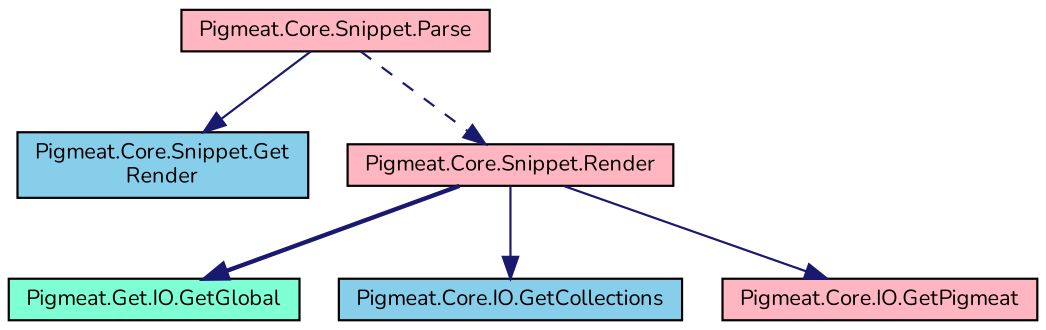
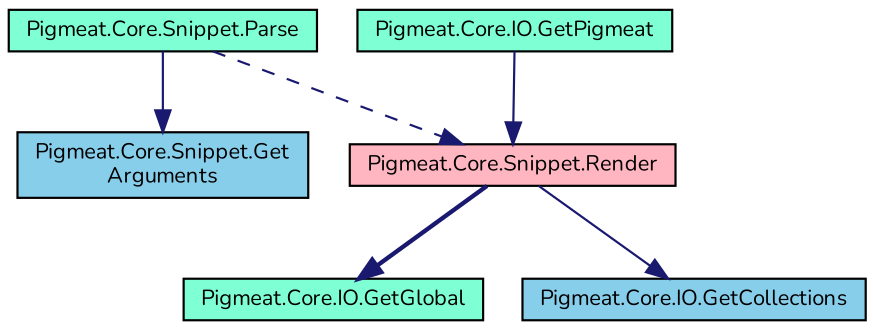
(336, 31) -> (163, 31)
(163, 165) -> (163, 165)
(685, 229) -> (514, 87)
(154, 299) -> (333, 299)
(880, 299) -> (515, 31)
